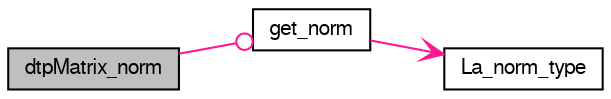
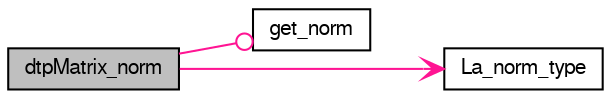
(397, 45) -> (301, 69)
